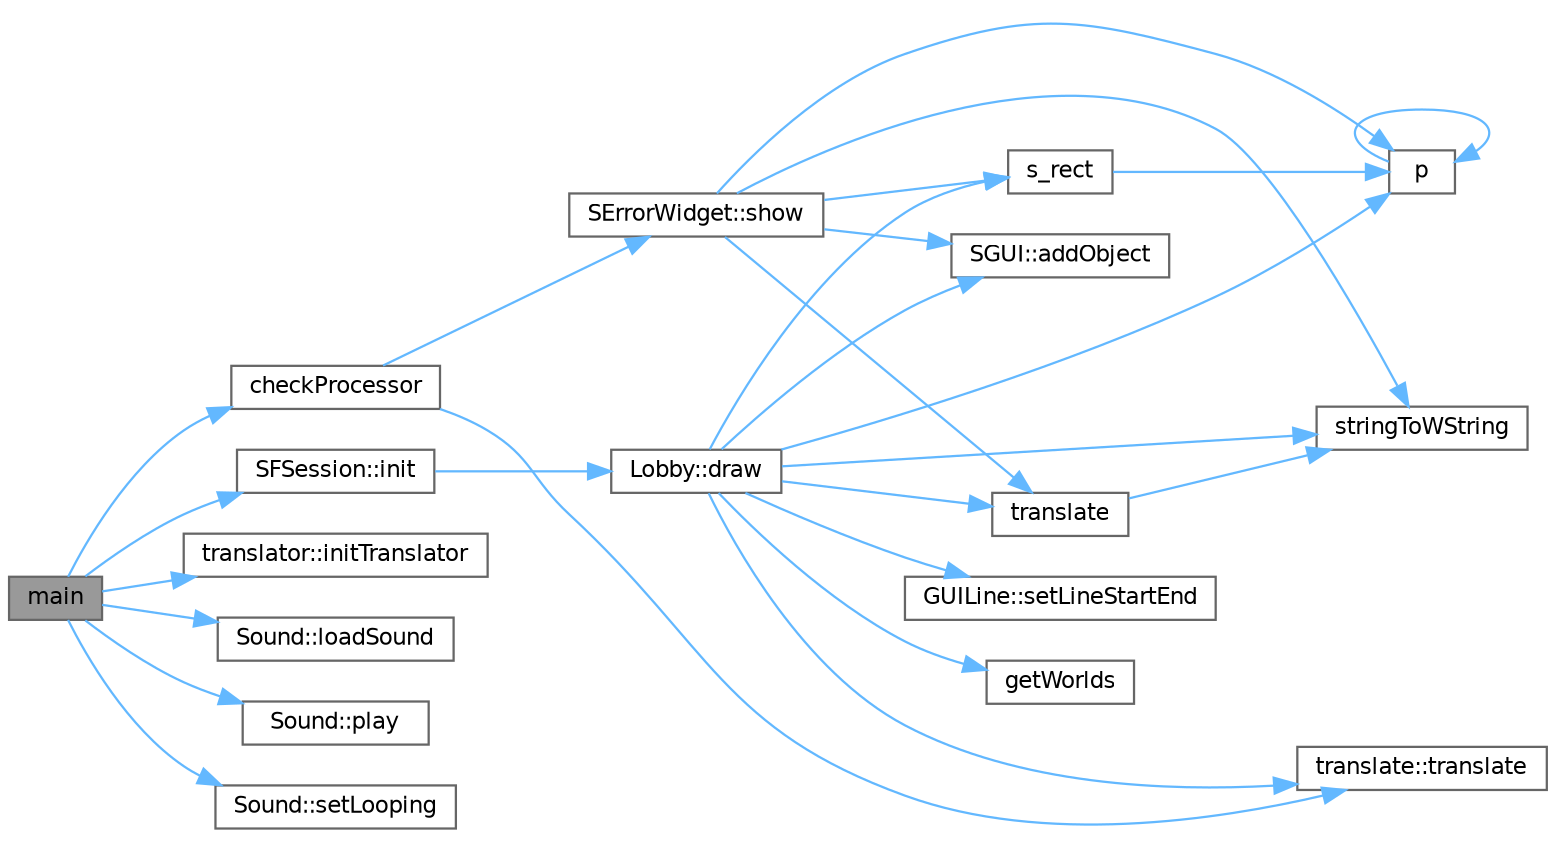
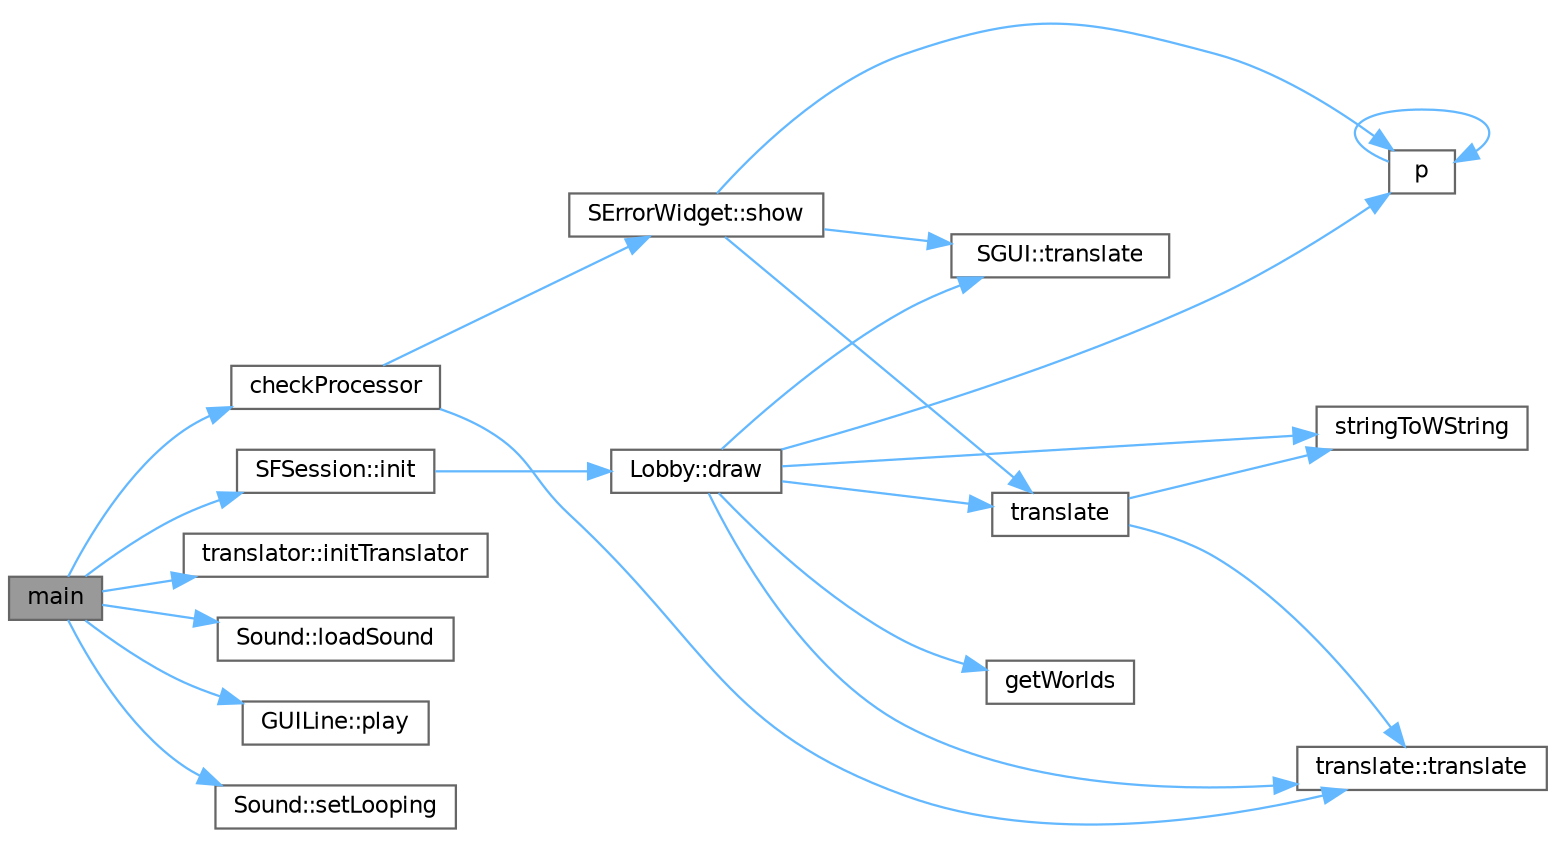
(1128, 102) -> none
(1060, 172) -> none
(1060, 256) -> (1060, 256)
(1060, 598) -> none
none -> (1277, 603)
(336, 723) -> (336, 723)
